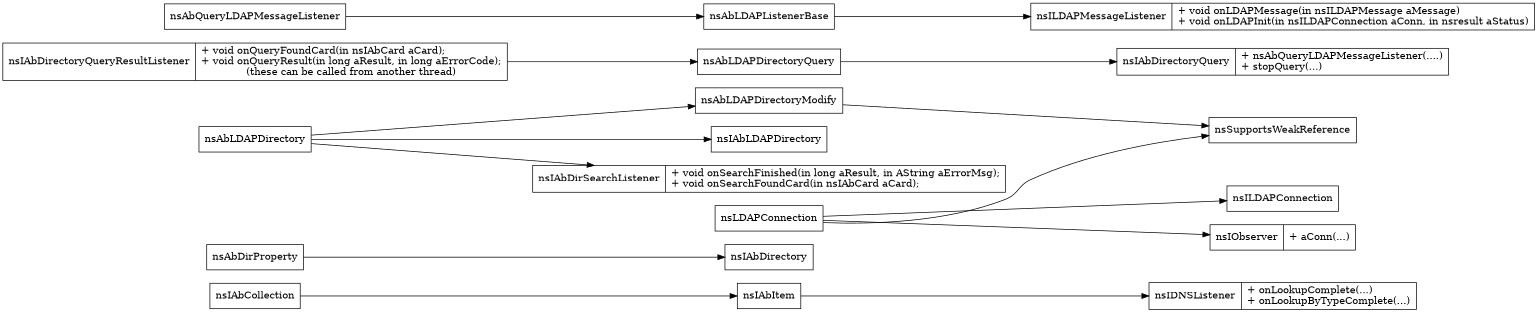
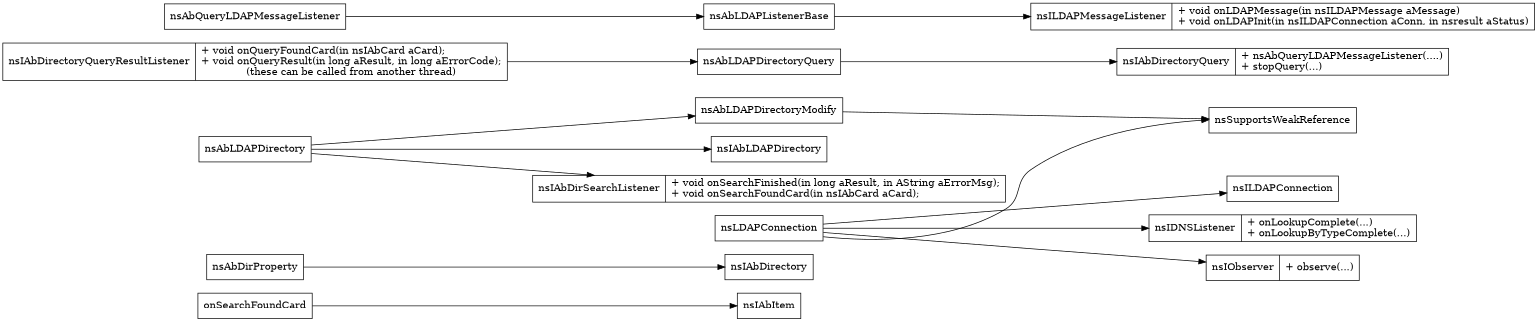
(1319, 237) -> (1319, 267)
(255, 296) -> (255, 306)
(971, 296) -> (982, 228)
